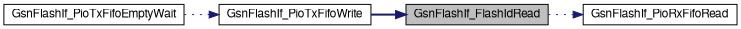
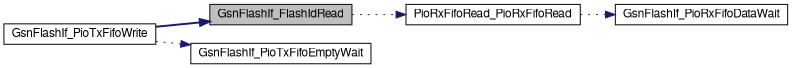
(197, 15) -> (168, 43)
(660, 15) -> (493, 15)
none -> (701, 15)
